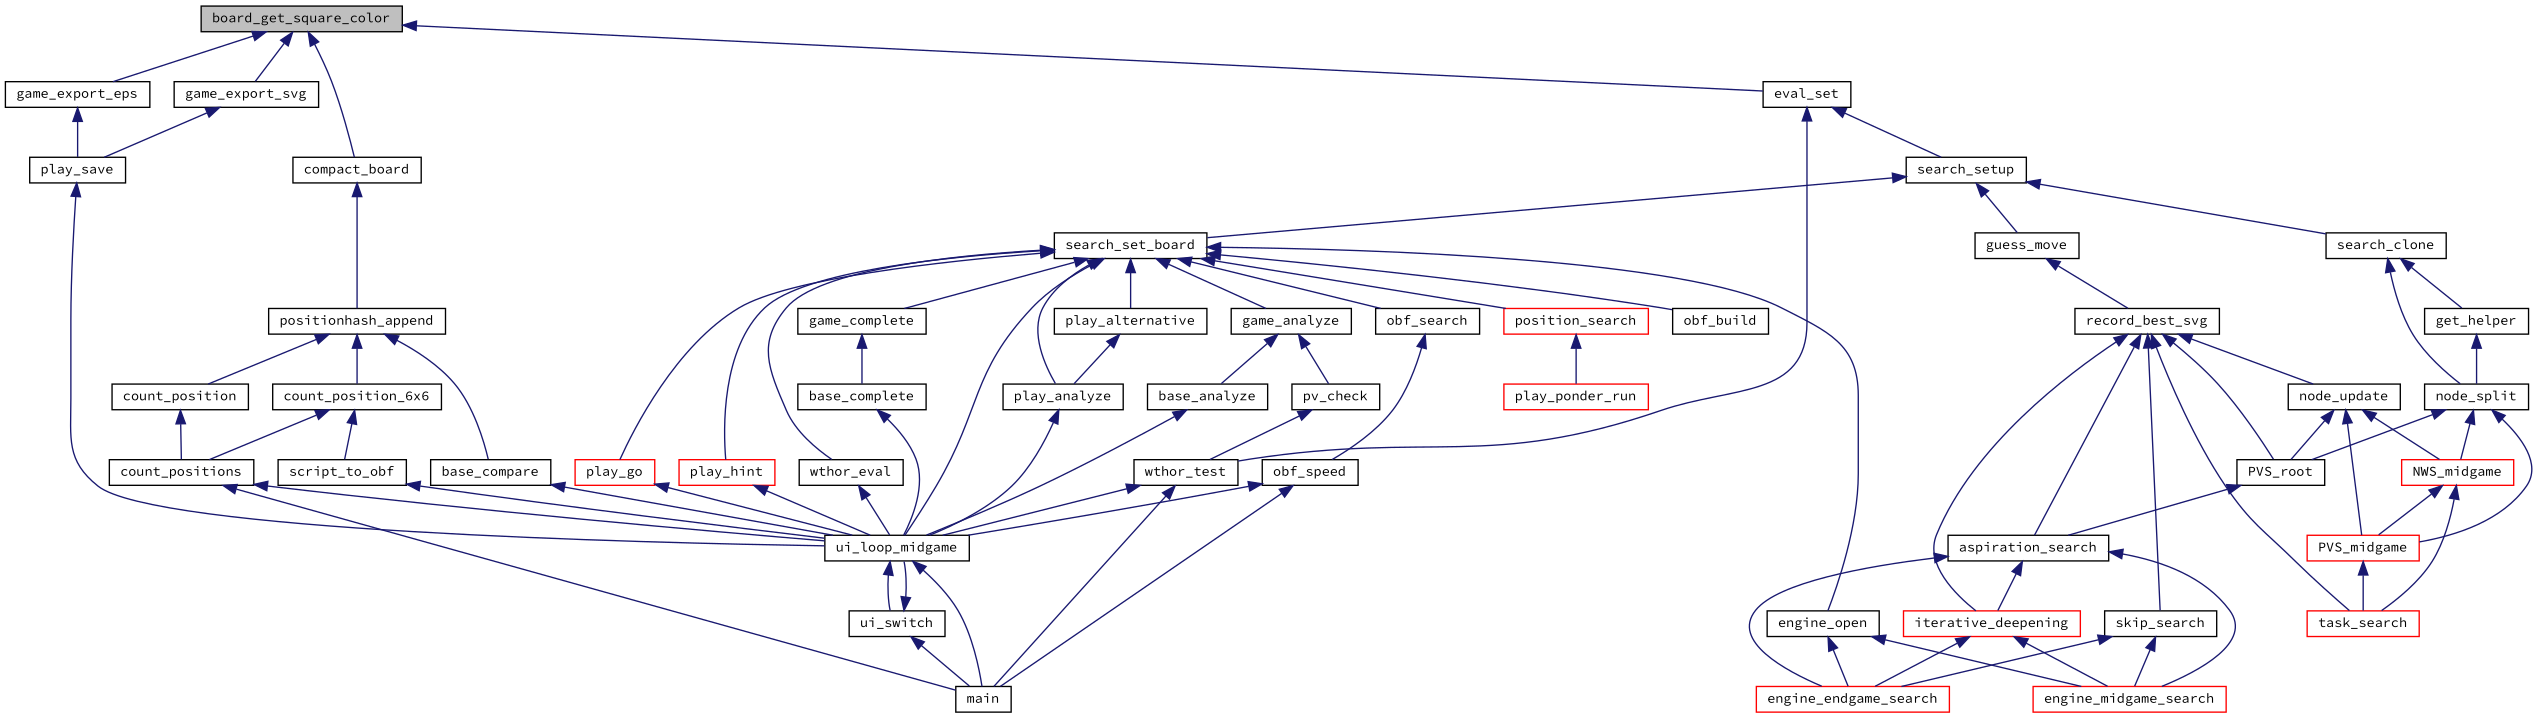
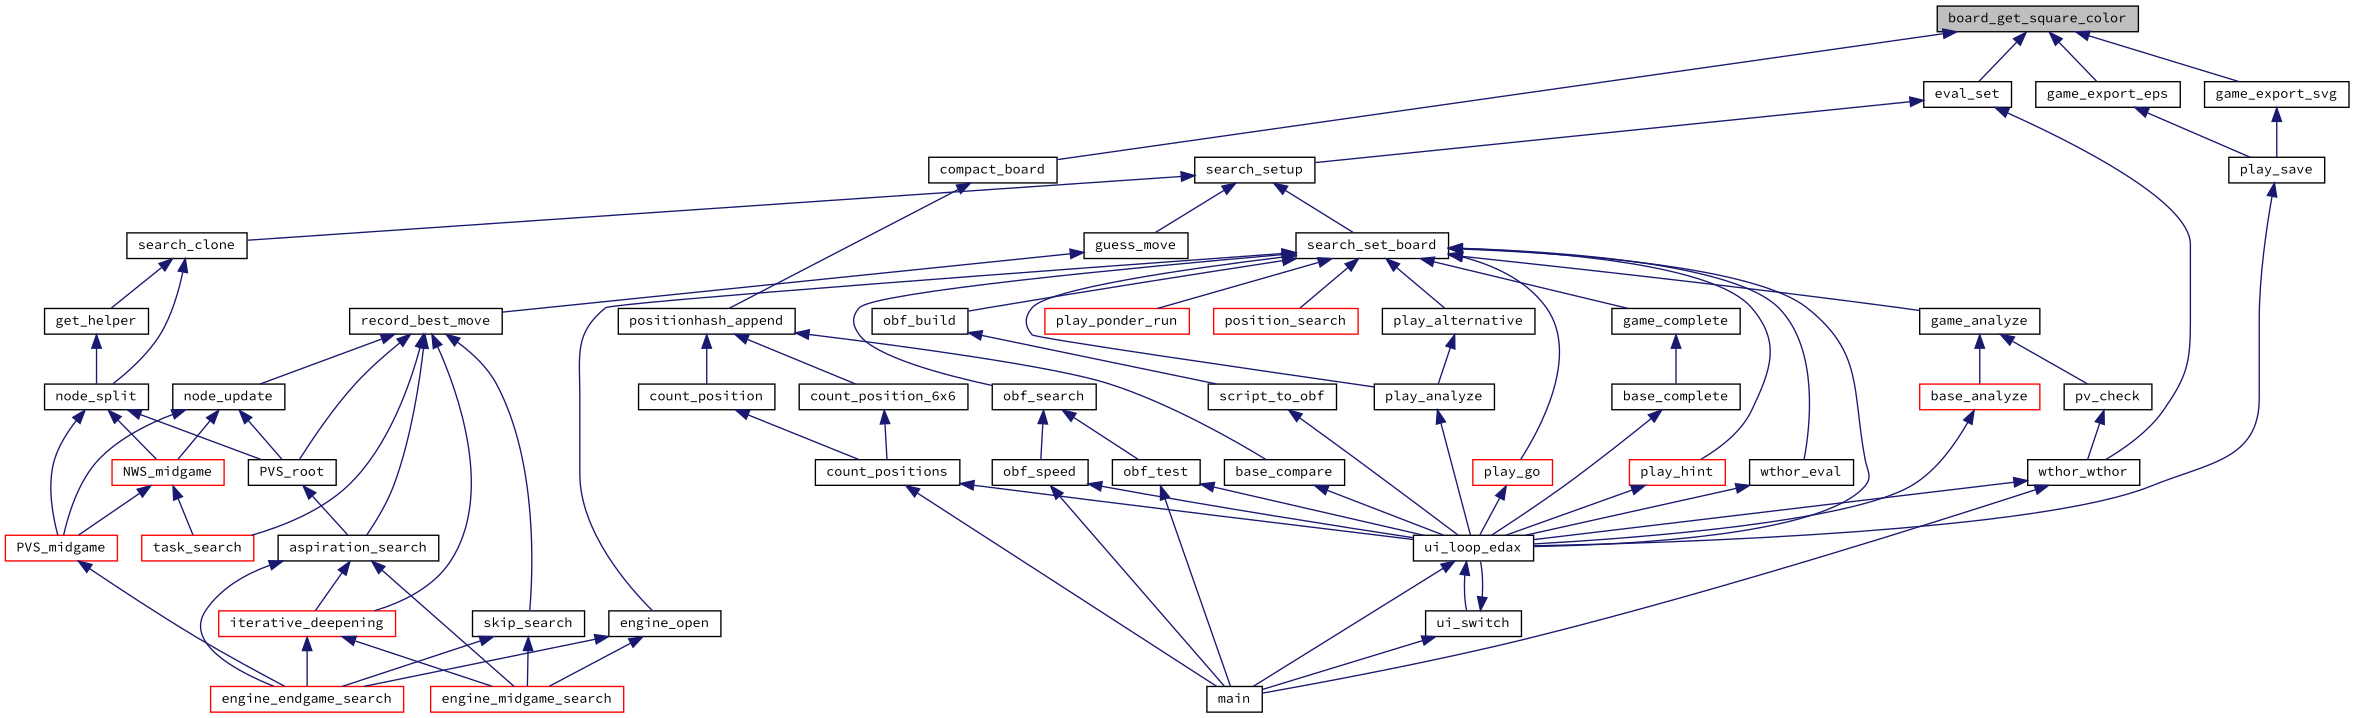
(2147, 321) -> (426, 321)
(1576, 366) -> (1238, 285)
(1208, 397) -> (1980, 397)
(348, 442) -> (1099, 360)
none -> (1156, 473)
(1186, 473) -> (2084, 473)
(897, 548) -> (1474, 548)
(2363, 593) -> (185, 630)
